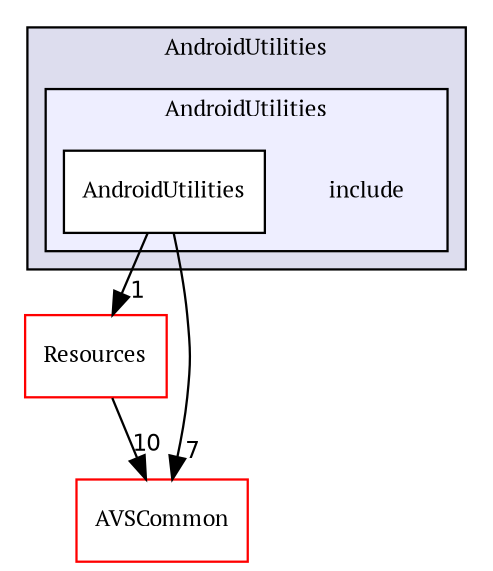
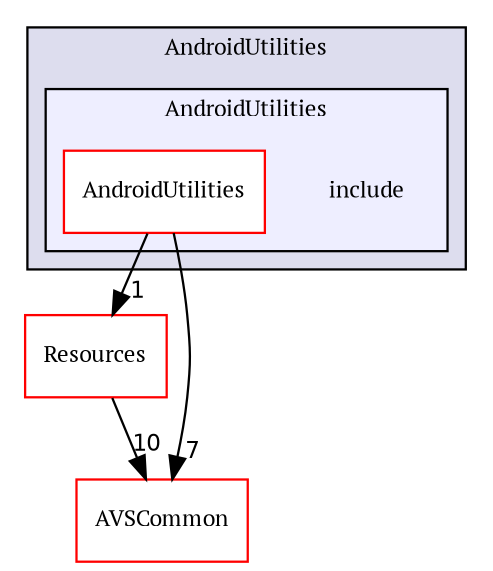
(164, 192) -> (164, 192)
